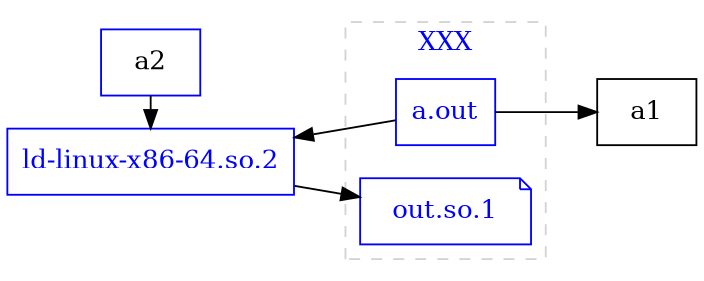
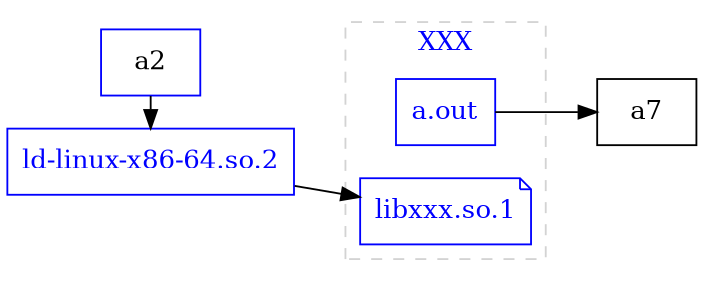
(647, 112) -> (647, 112)
(357, 127) -> none
(446, 211) -> (446, 211)
